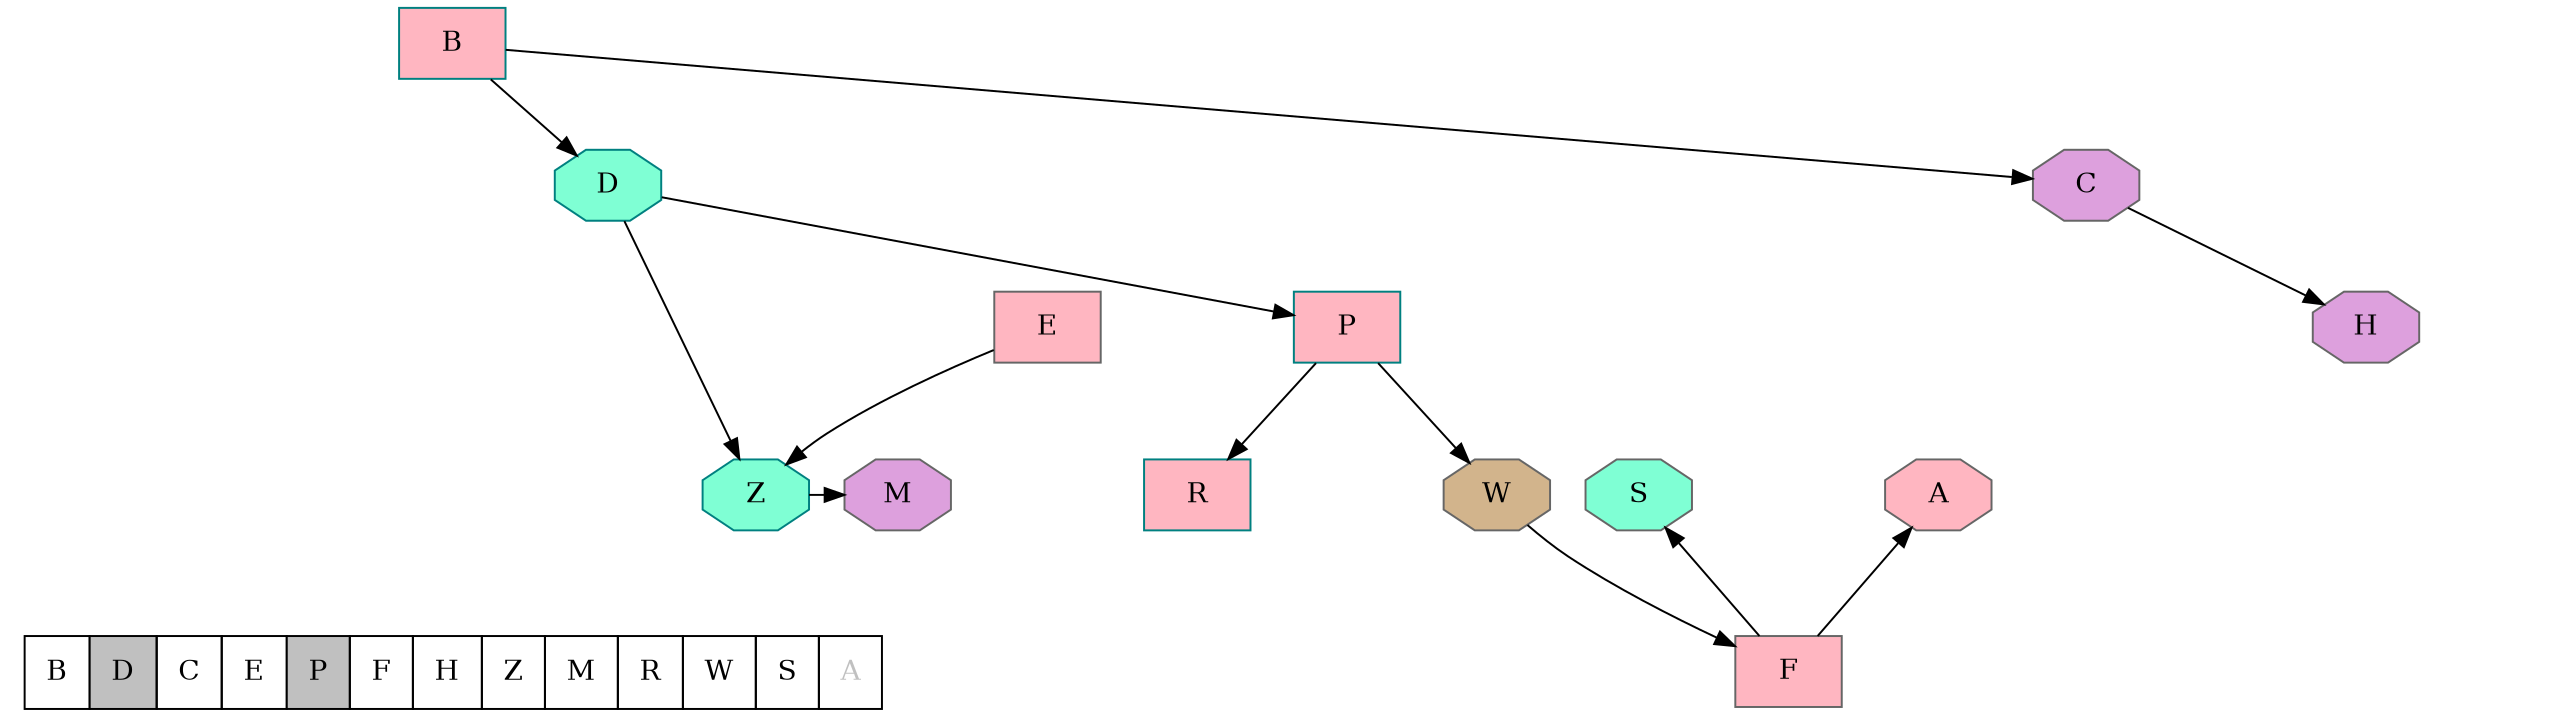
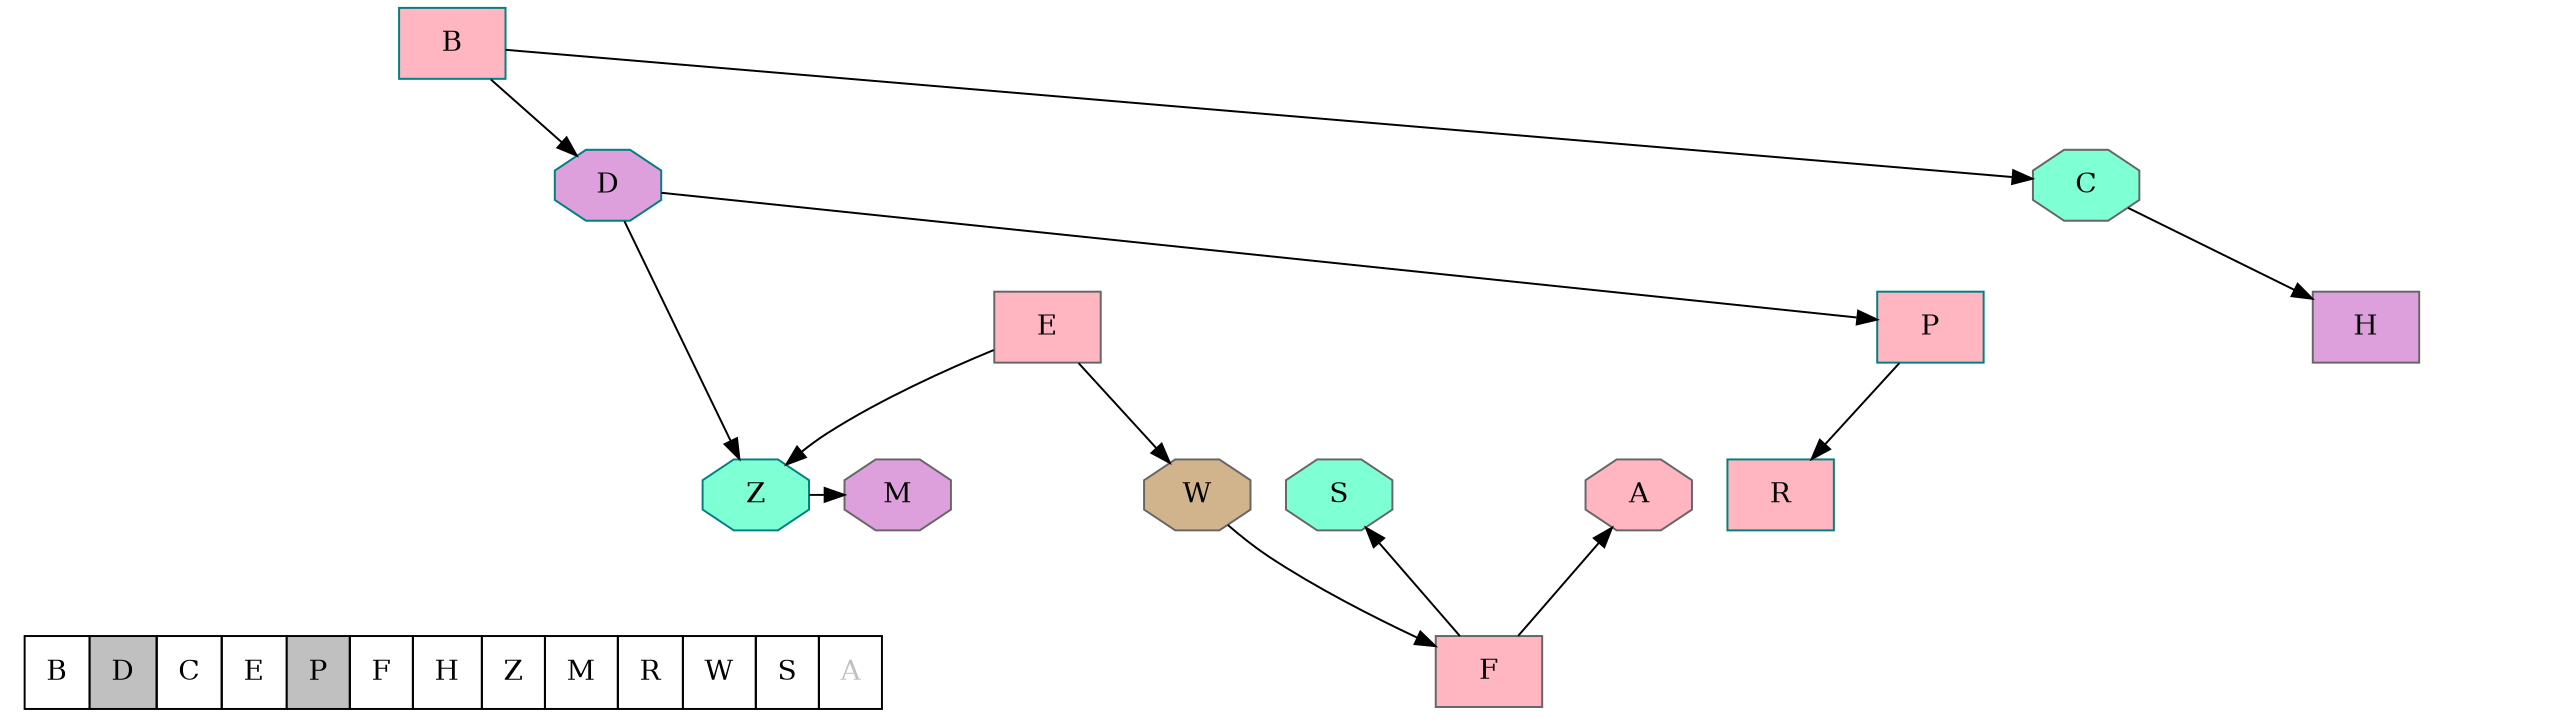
(608, 185) -> (608, 185)
(2086, 185) -> (2086, 185)
(2366, 327) -> (2366, 327)
(1417, 406) -> (1117, 406)
